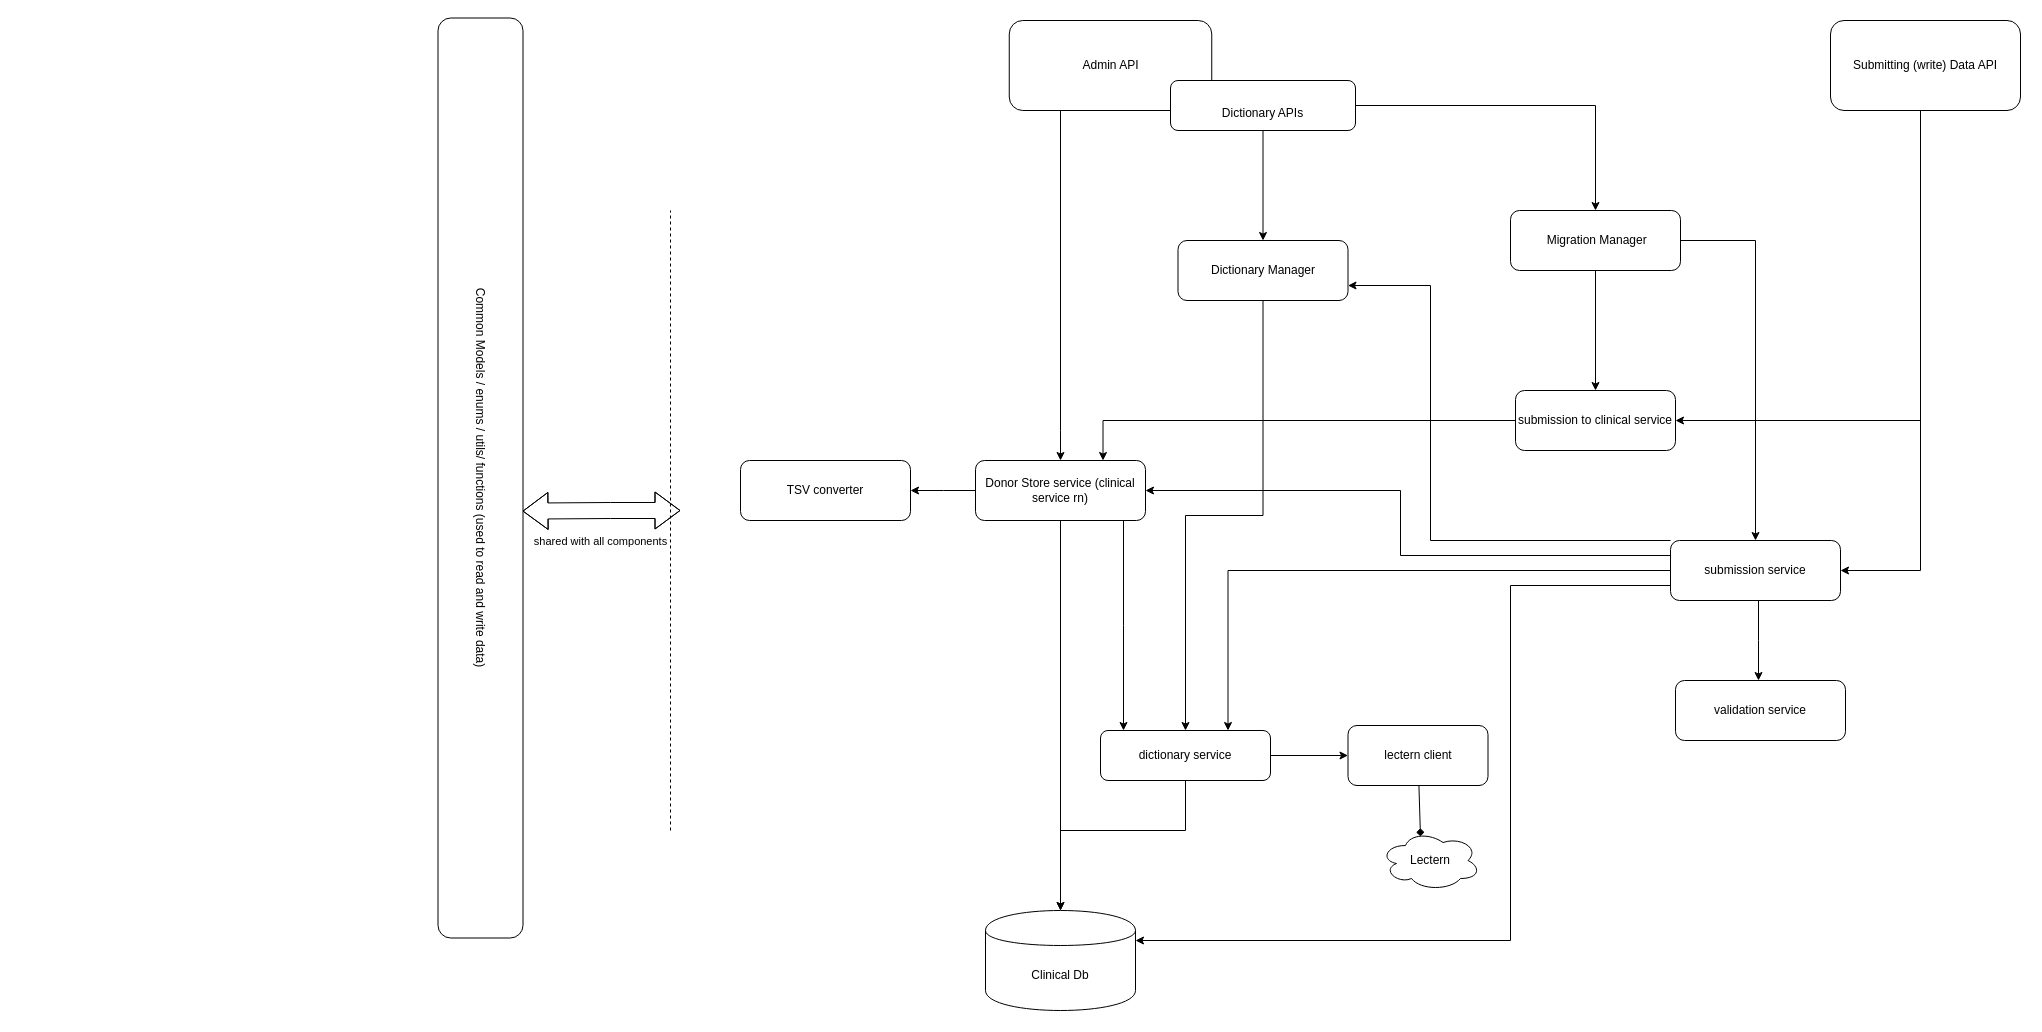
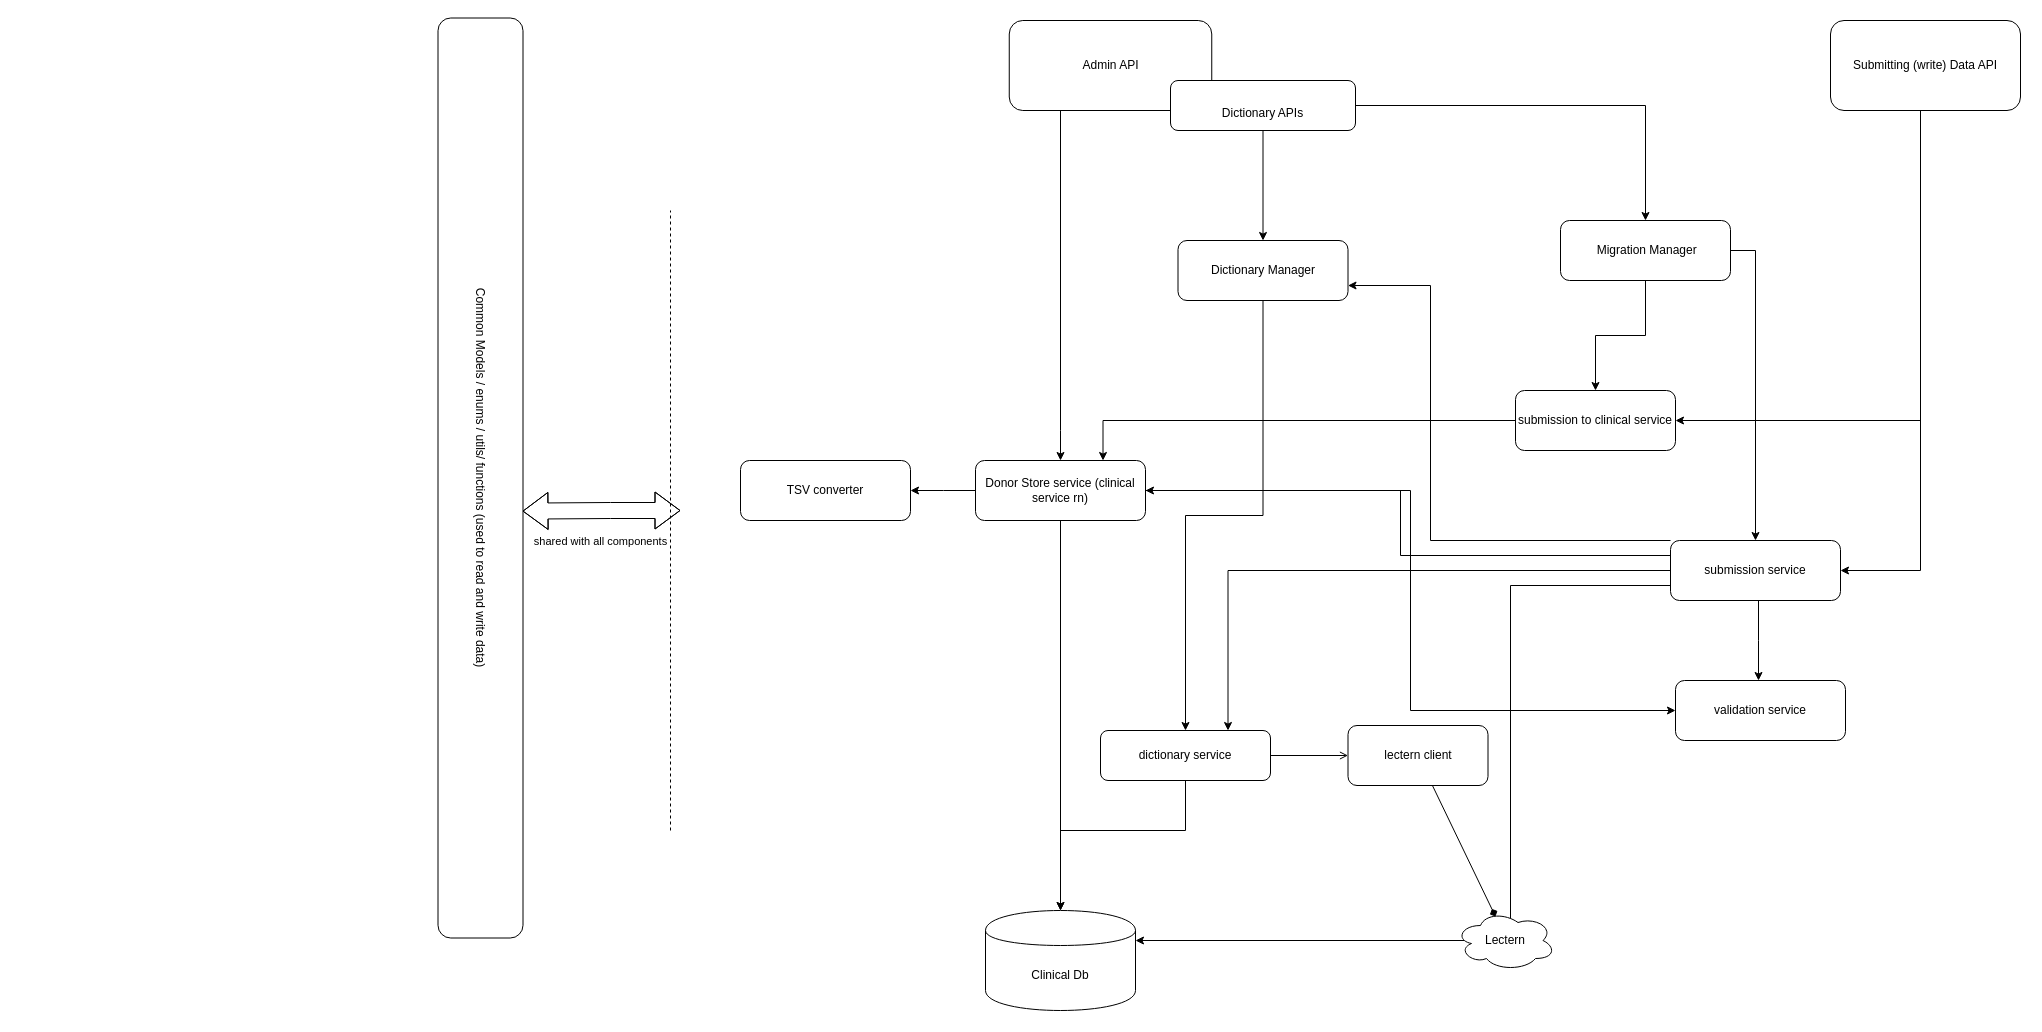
(1596, 241) -> (1646, 251)
(1124, 622) -> (1425, 711)
(1340, 756) -> (1341, 756)
(1431, 861) -> (1506, 941)
